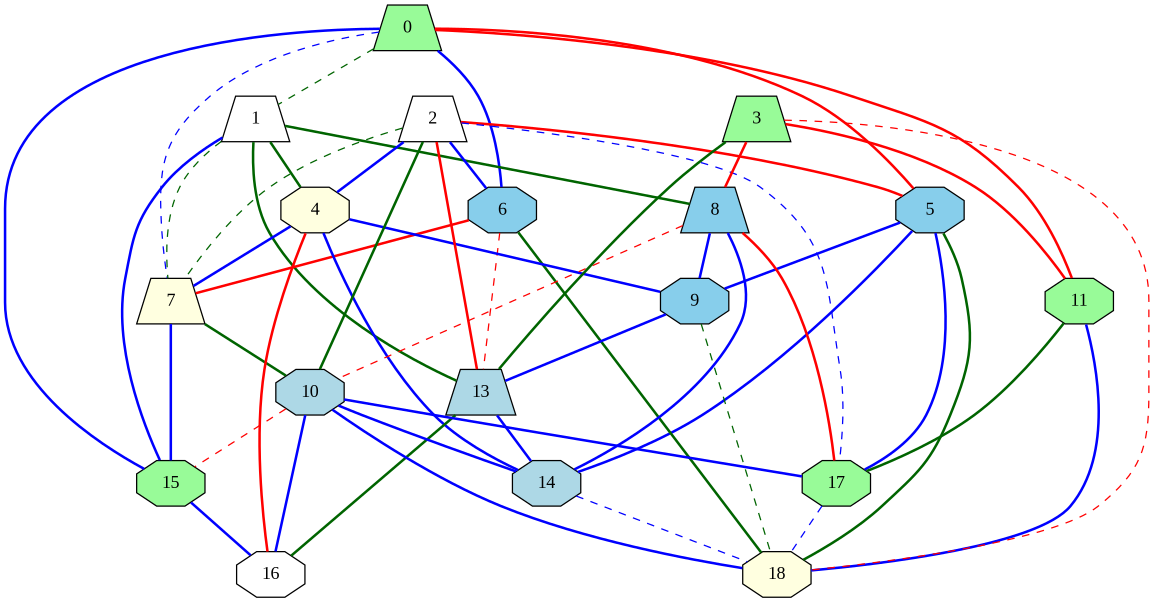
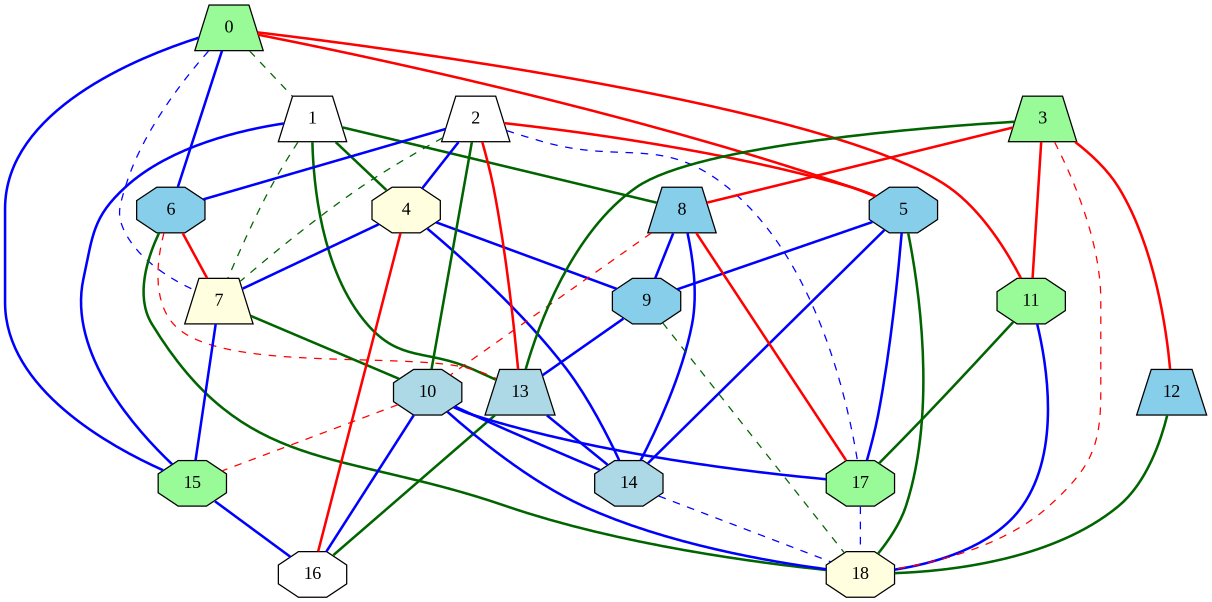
none -> (1172, 392)
